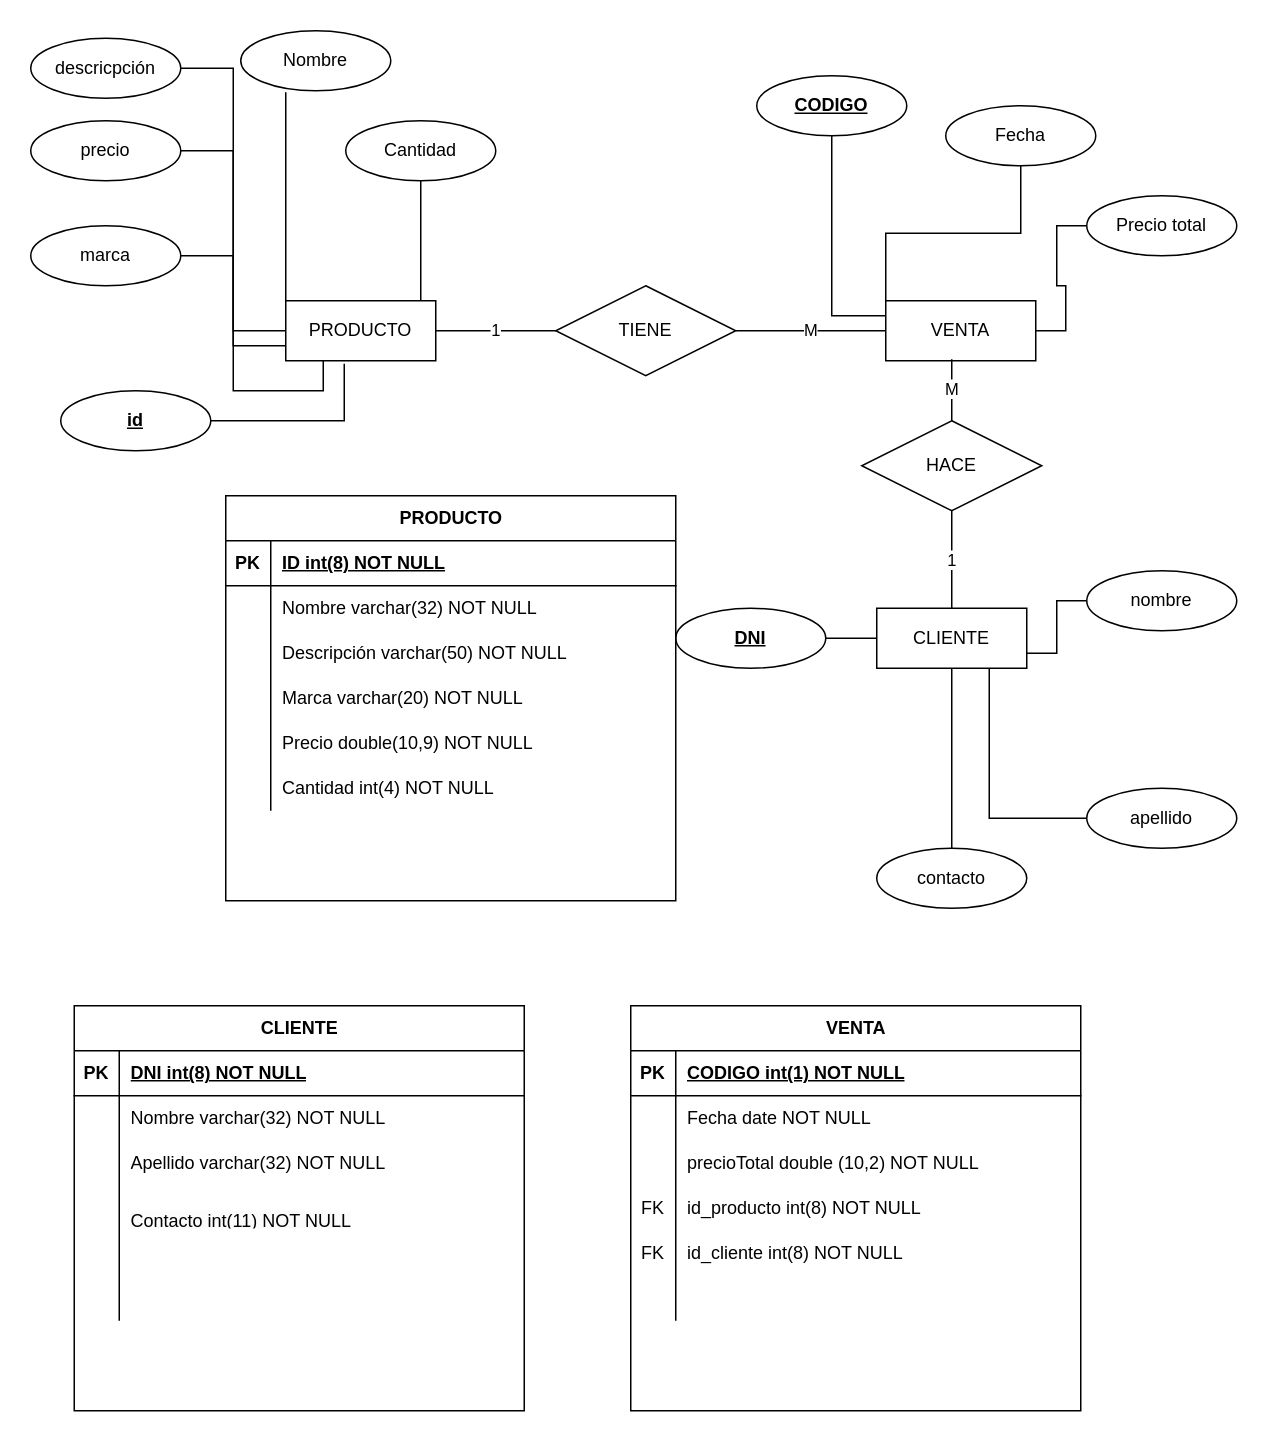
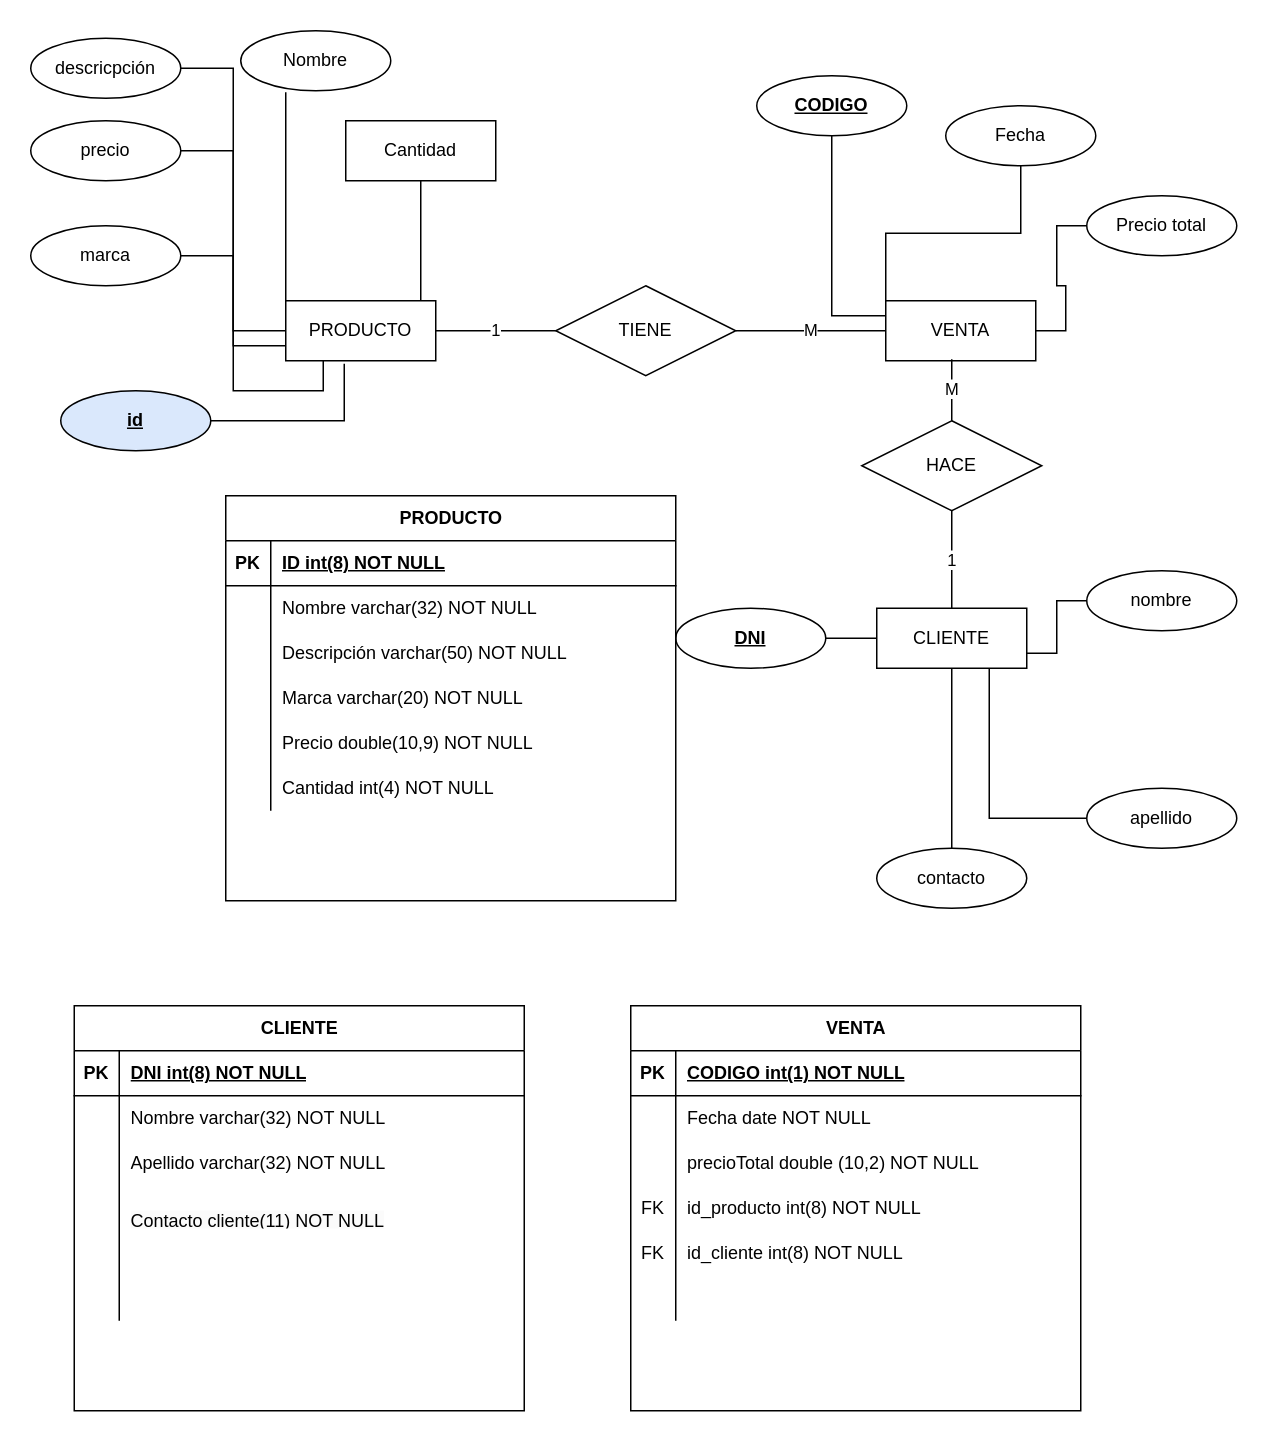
(421, 151) -> (421, 151)
(136, 421) -> (136, 421)
(250, 1208) -> (268, 1208)
